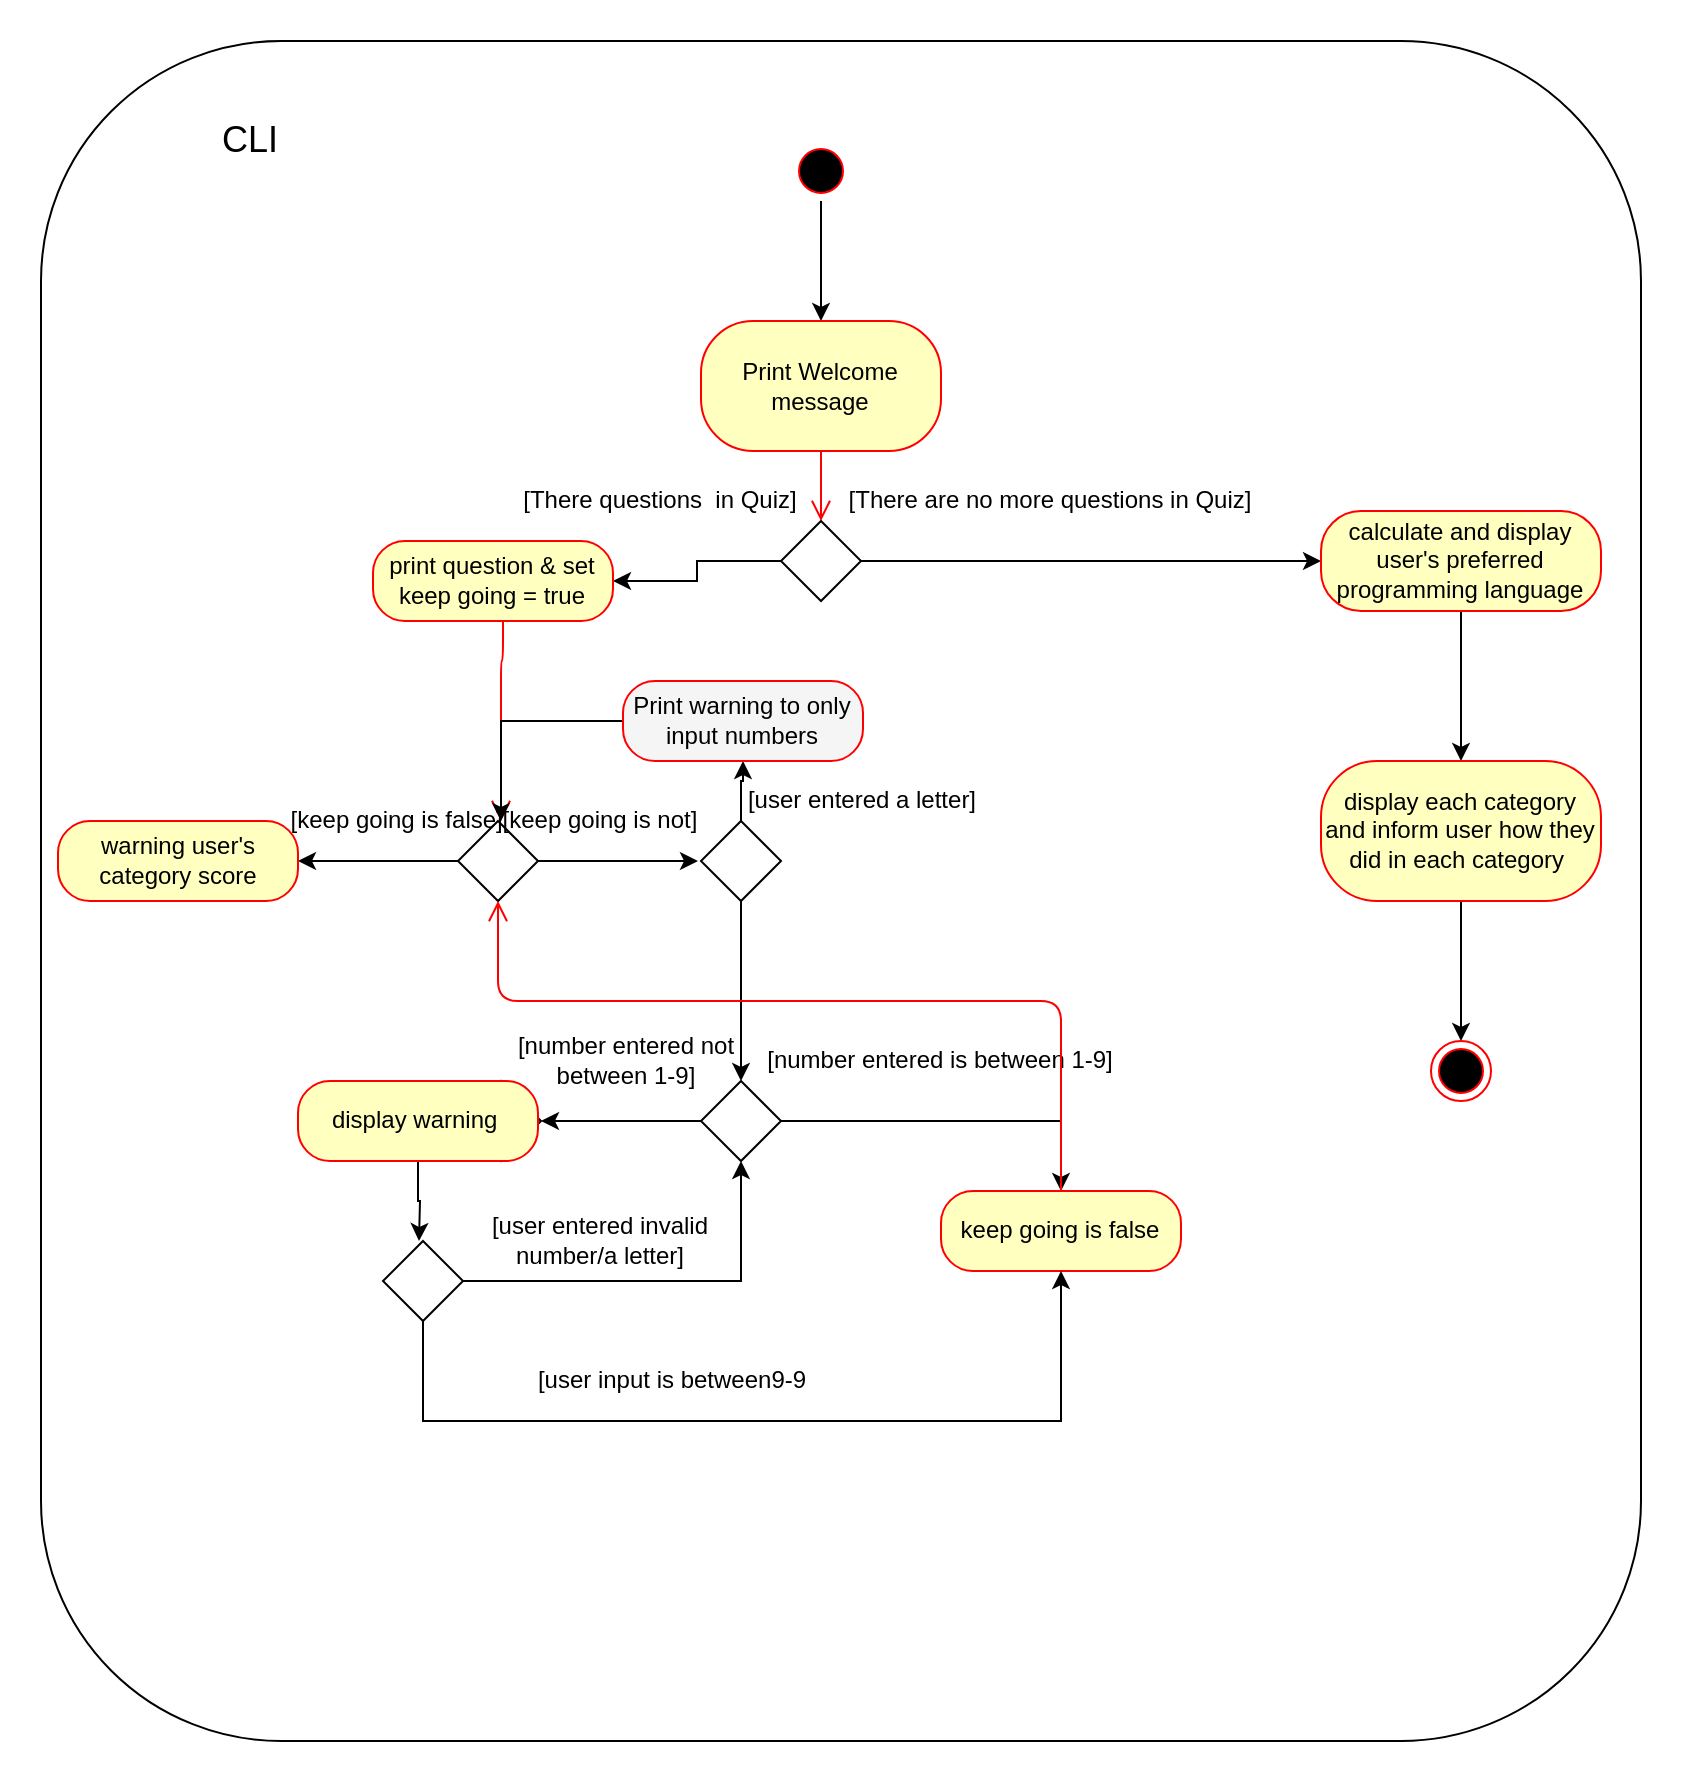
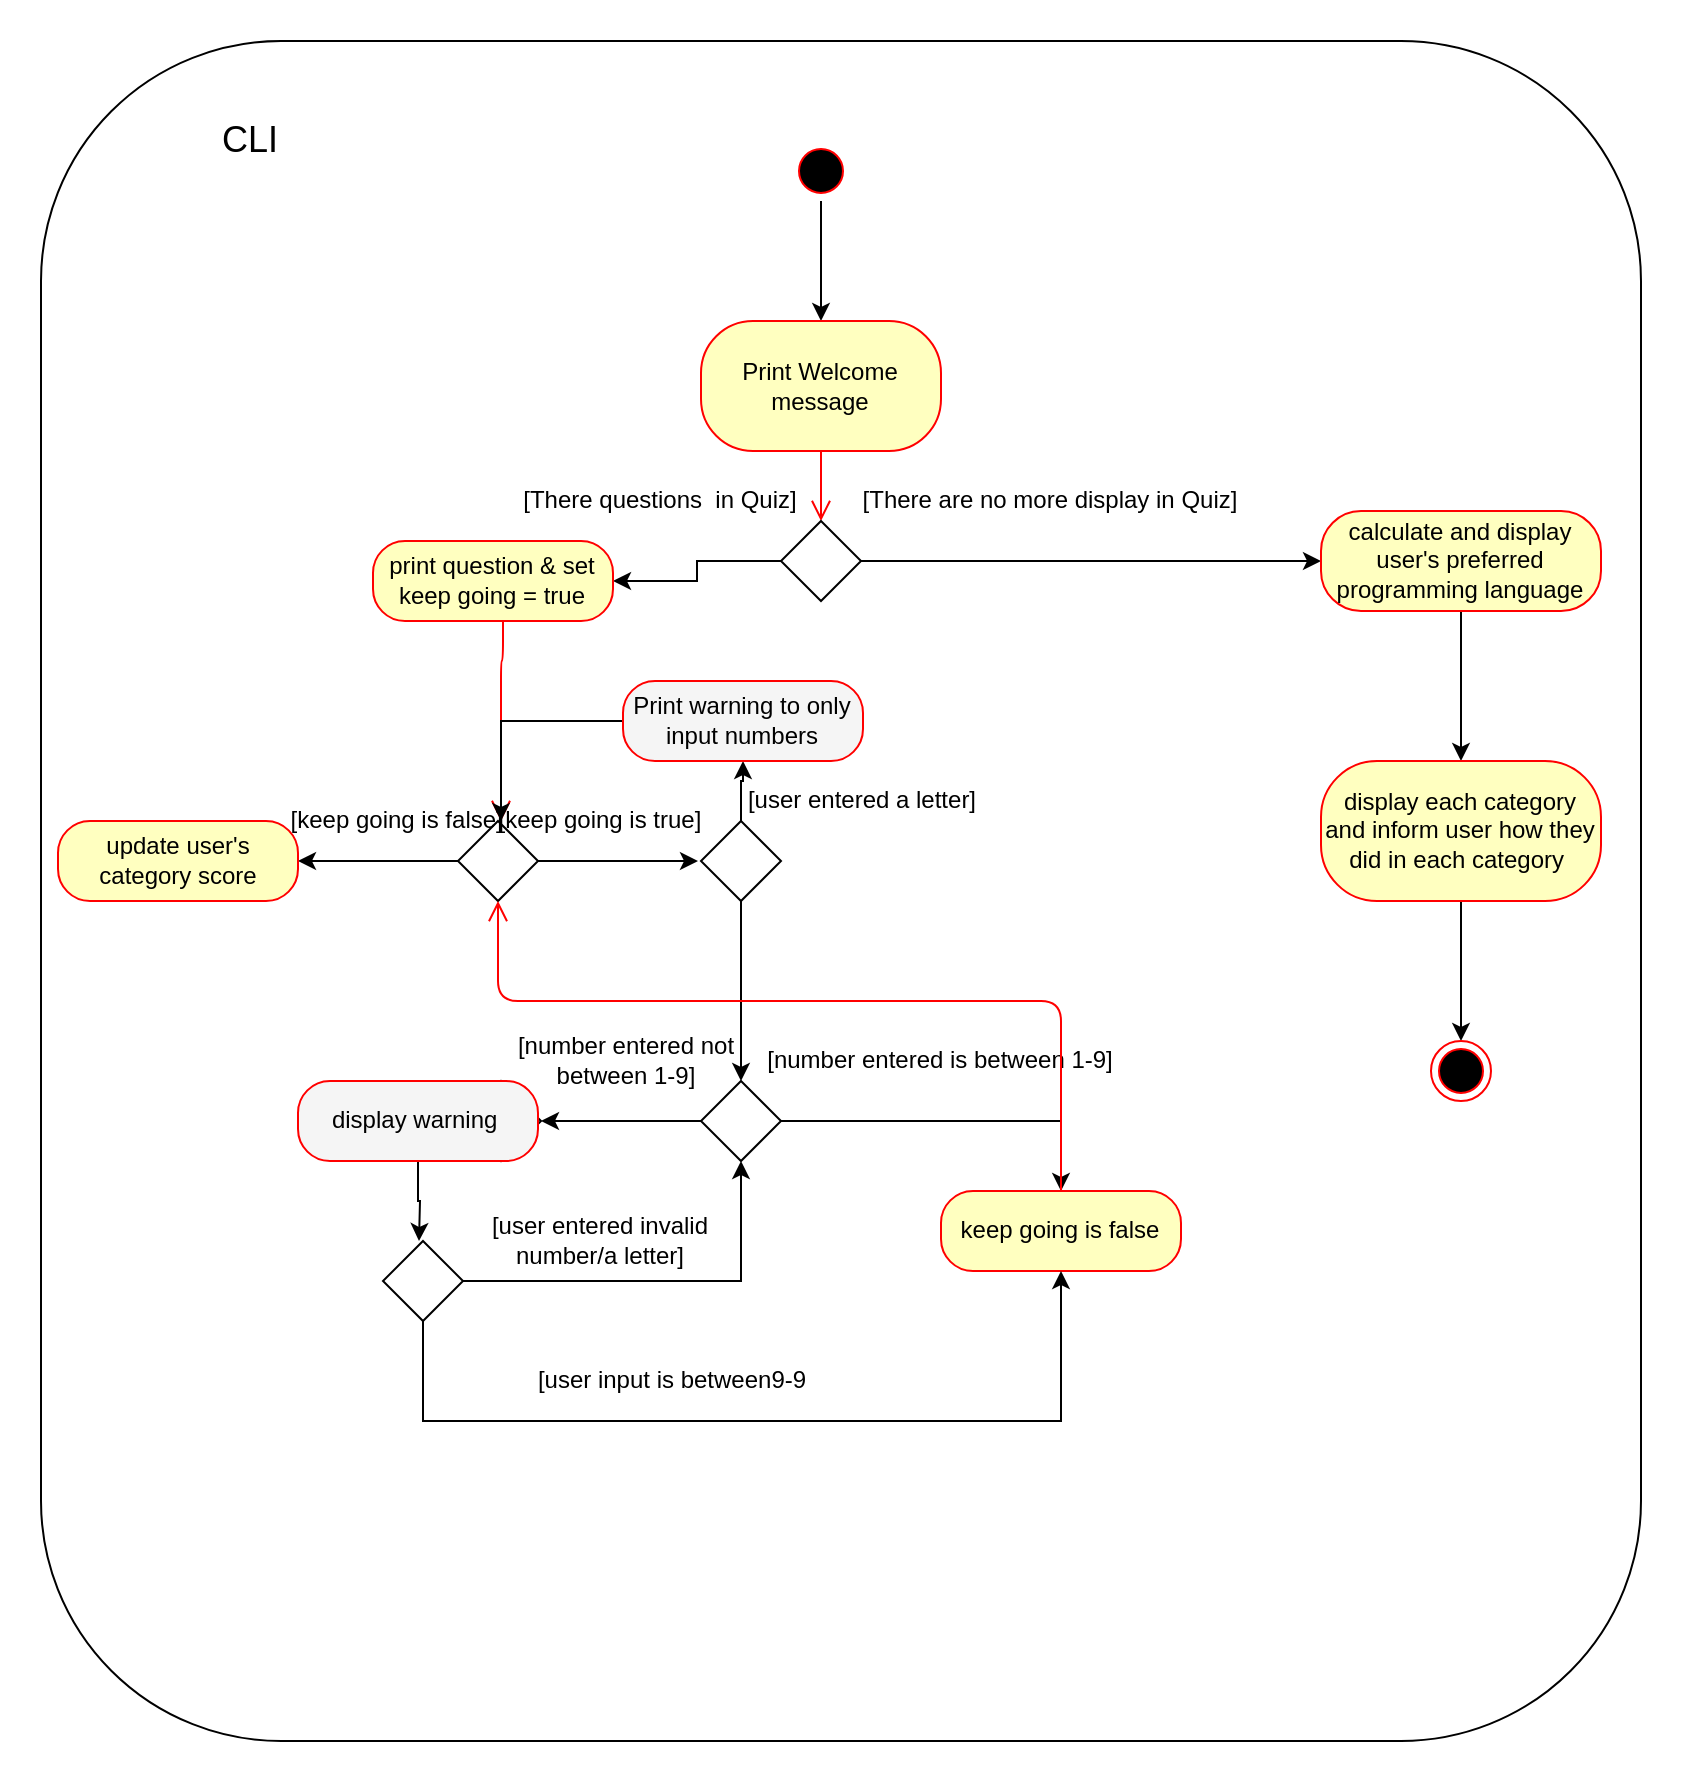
(1051, 501) -> (1051, 501)
(601, 821) -> (601, 821)
(179, 861) -> (179, 861)
(418, 1121) -> (418, 1121)
